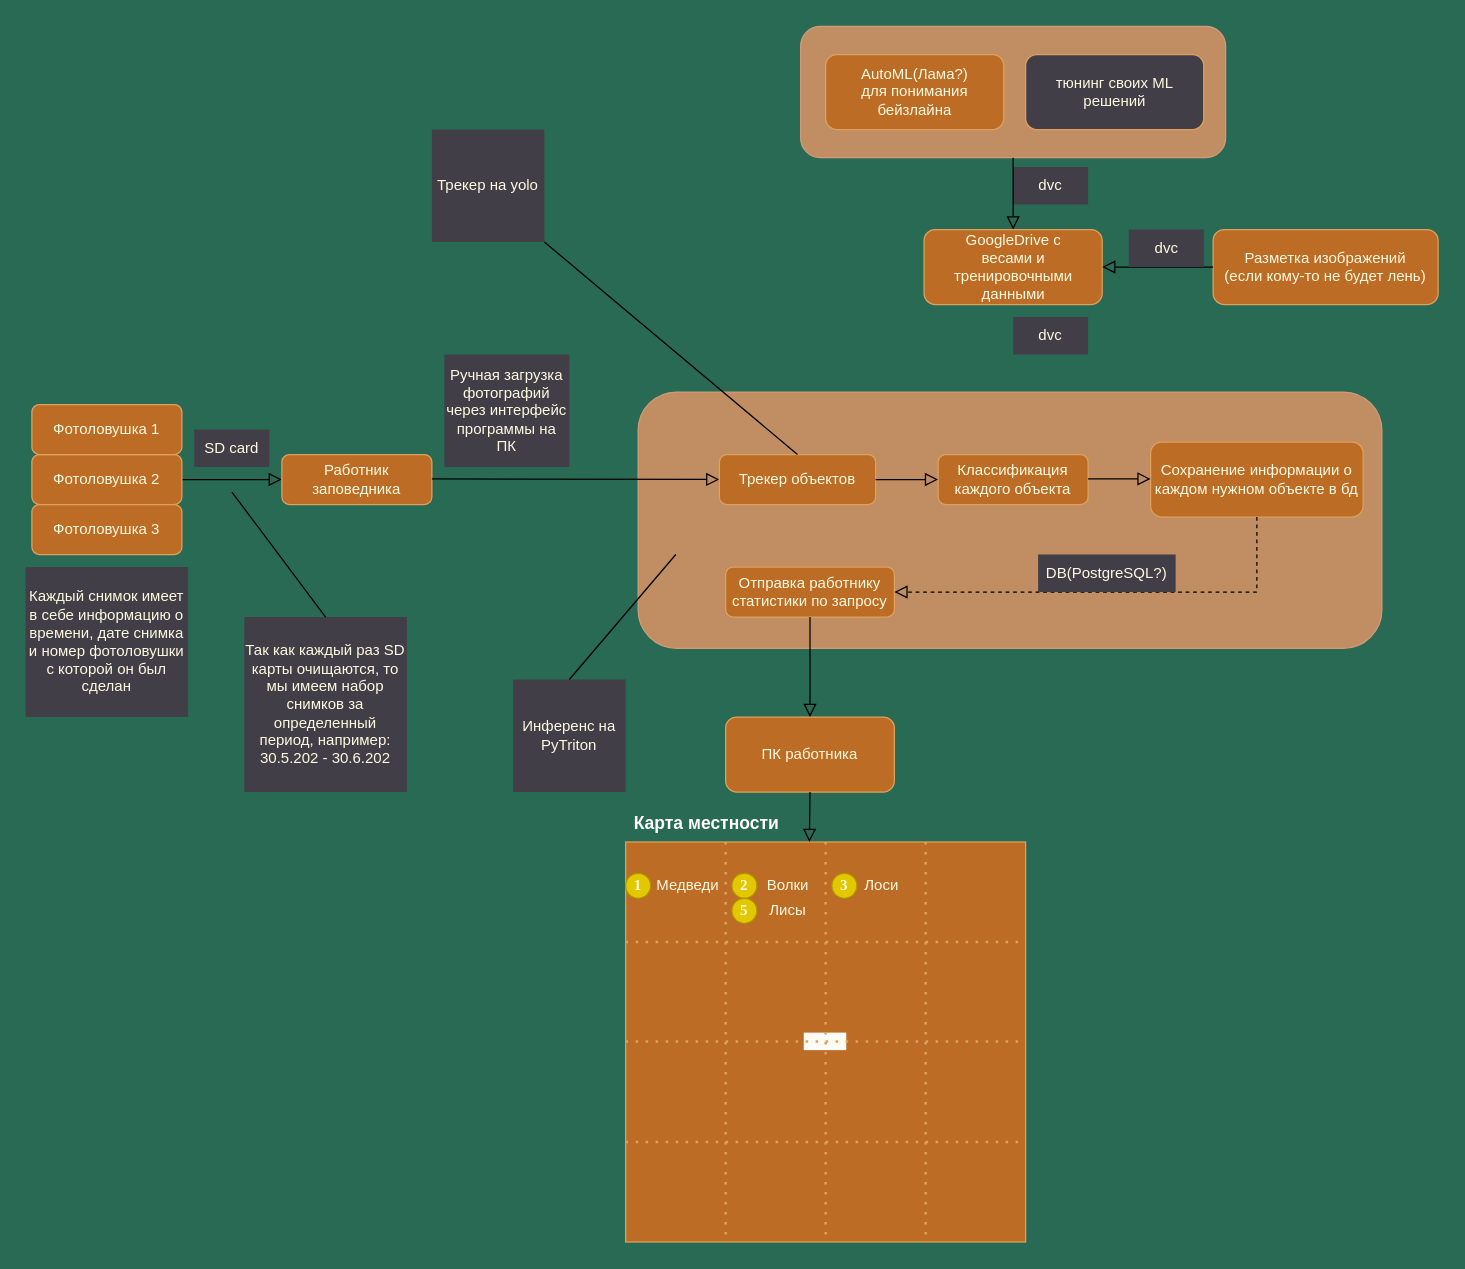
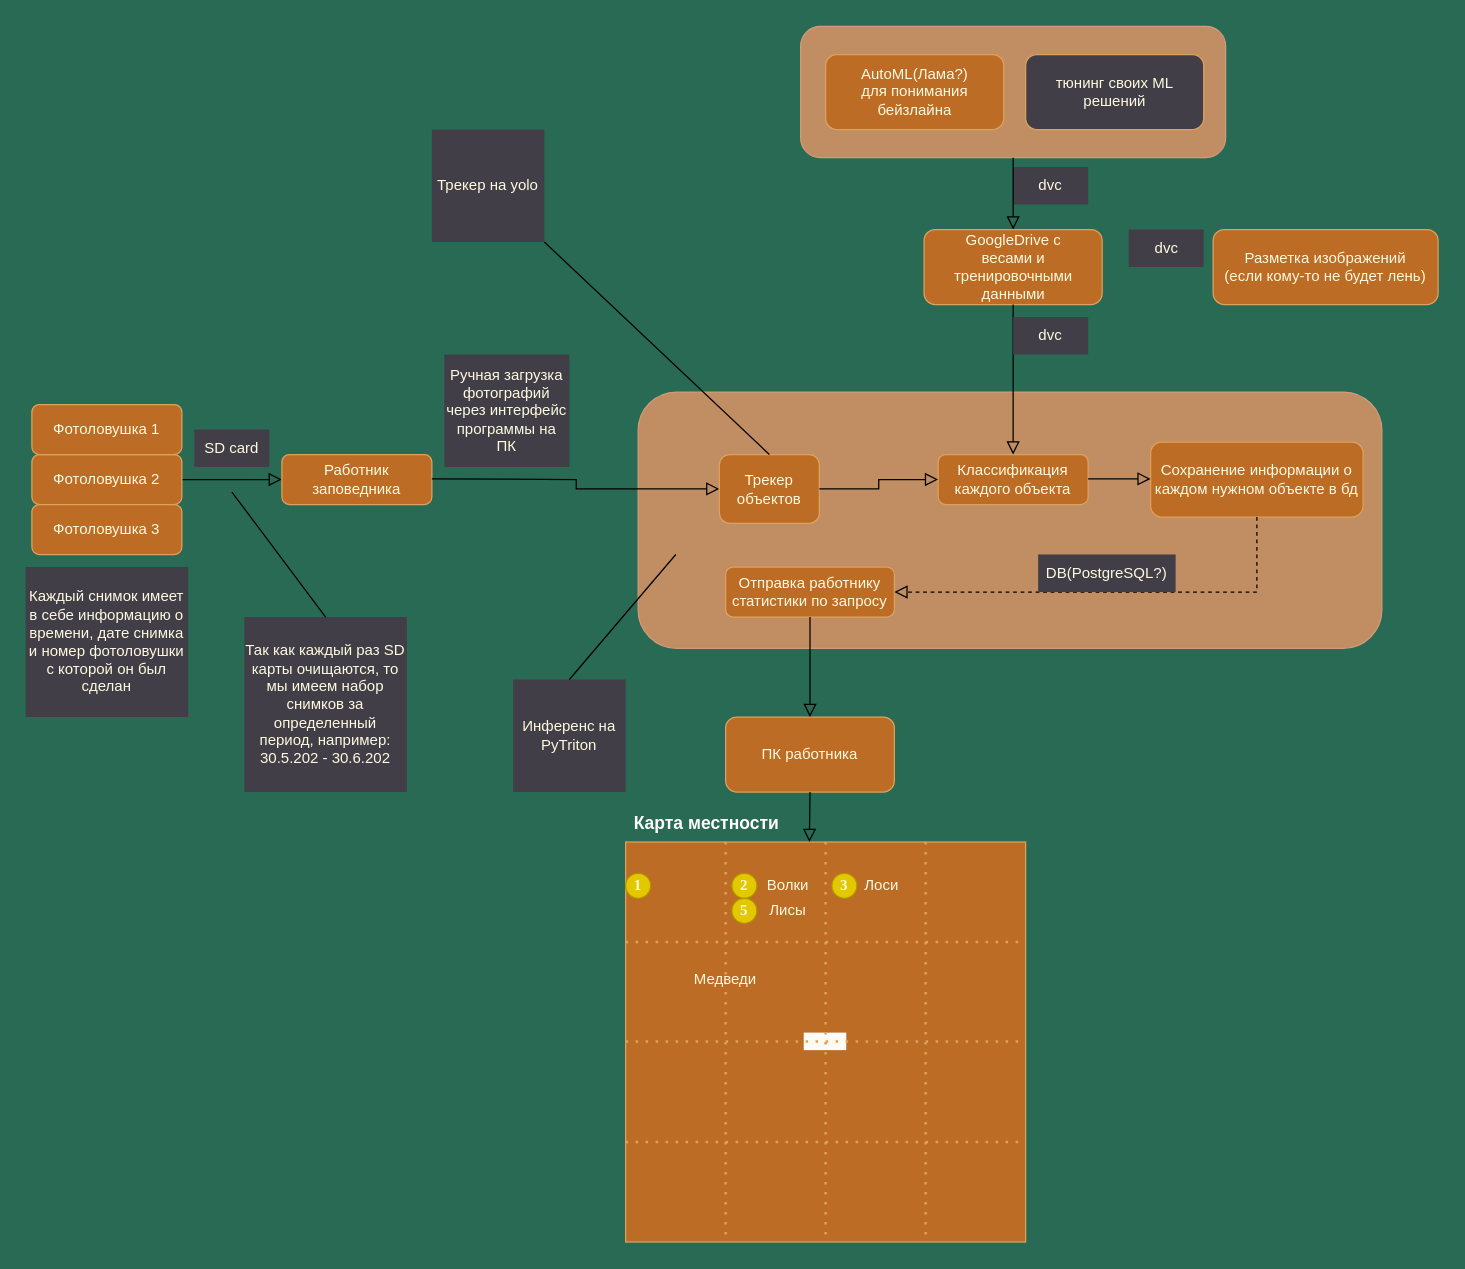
(1164, 267) -> none
none -> (1013, 415)
(798, 479) -> (769, 489)
(688, 886) -> (726, 979)
